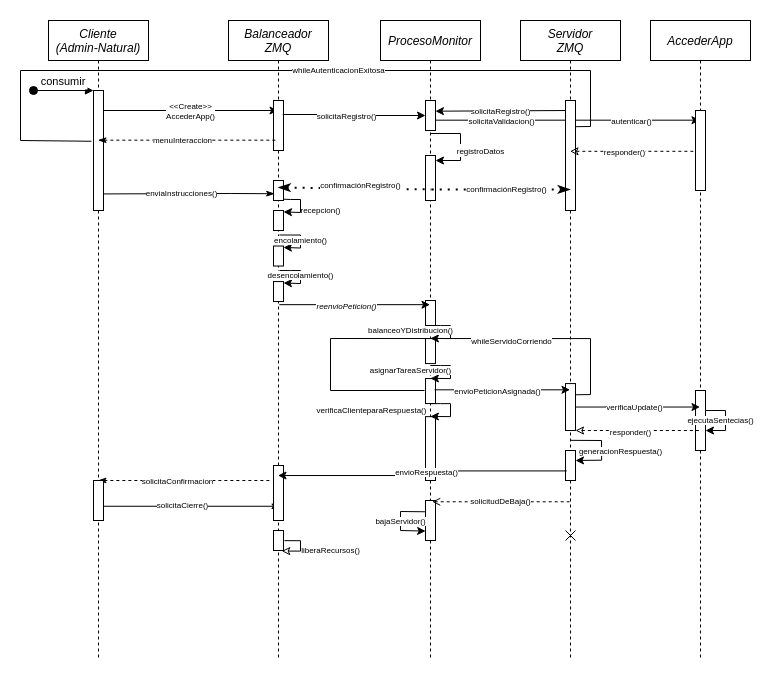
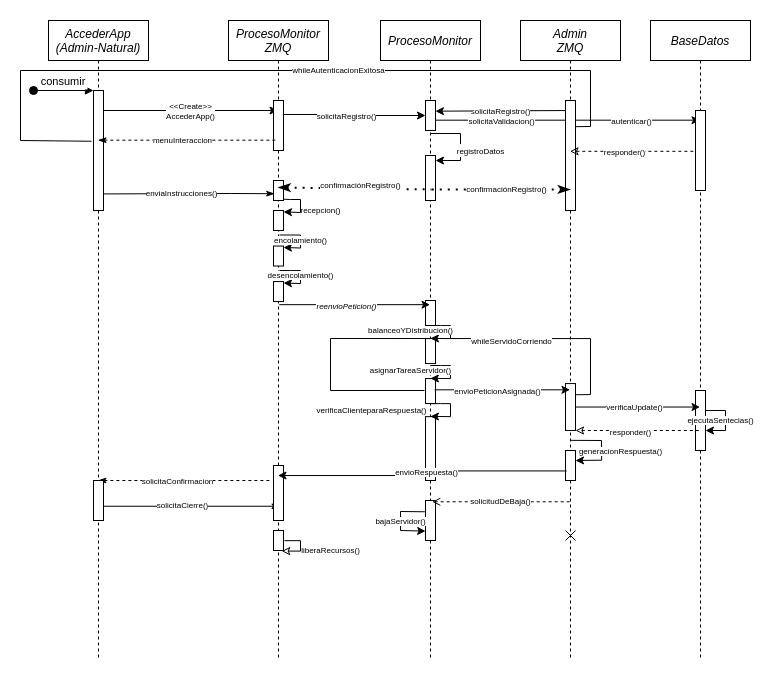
(98, 34) -> (98, 34)
(278, 34) -> (278, 34)
(570, 34) -> (570, 34)
(700, 41) -> (700, 41)
